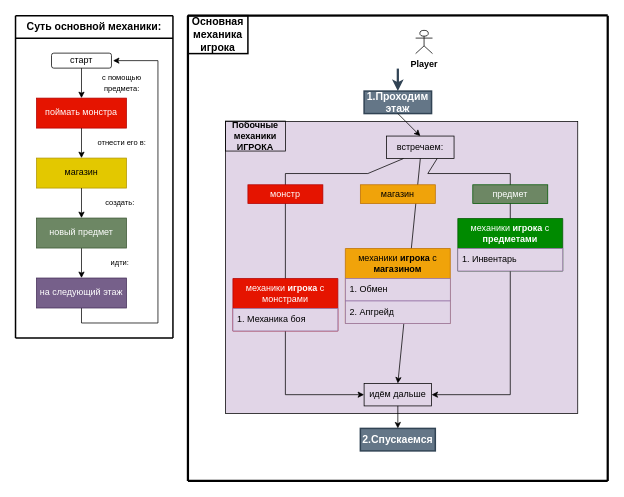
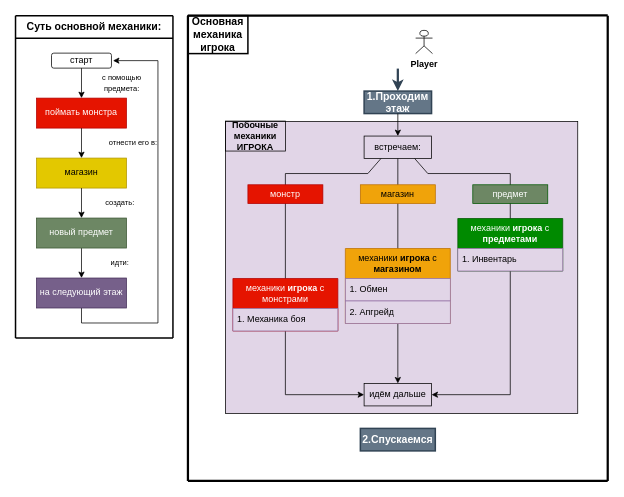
(122, 143) -> (133, 143)
(420, 147) -> (398, 147)
(398, 422) -> none
